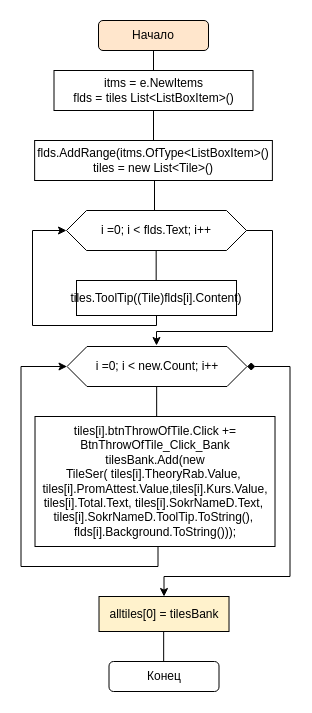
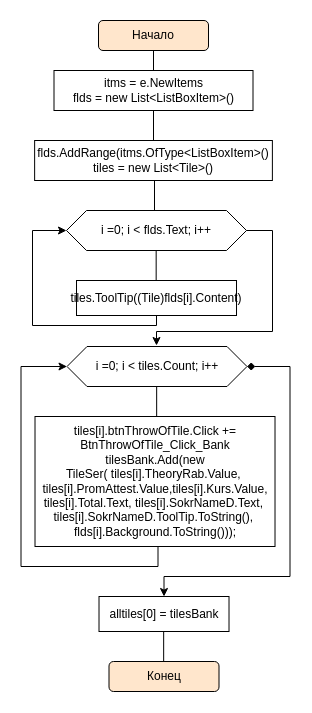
(154, 91) -> (154, 91)
(158, 367) -> (158, 367)
(164, 614) -> (164, 614)
(164, 677) -> (164, 677)
